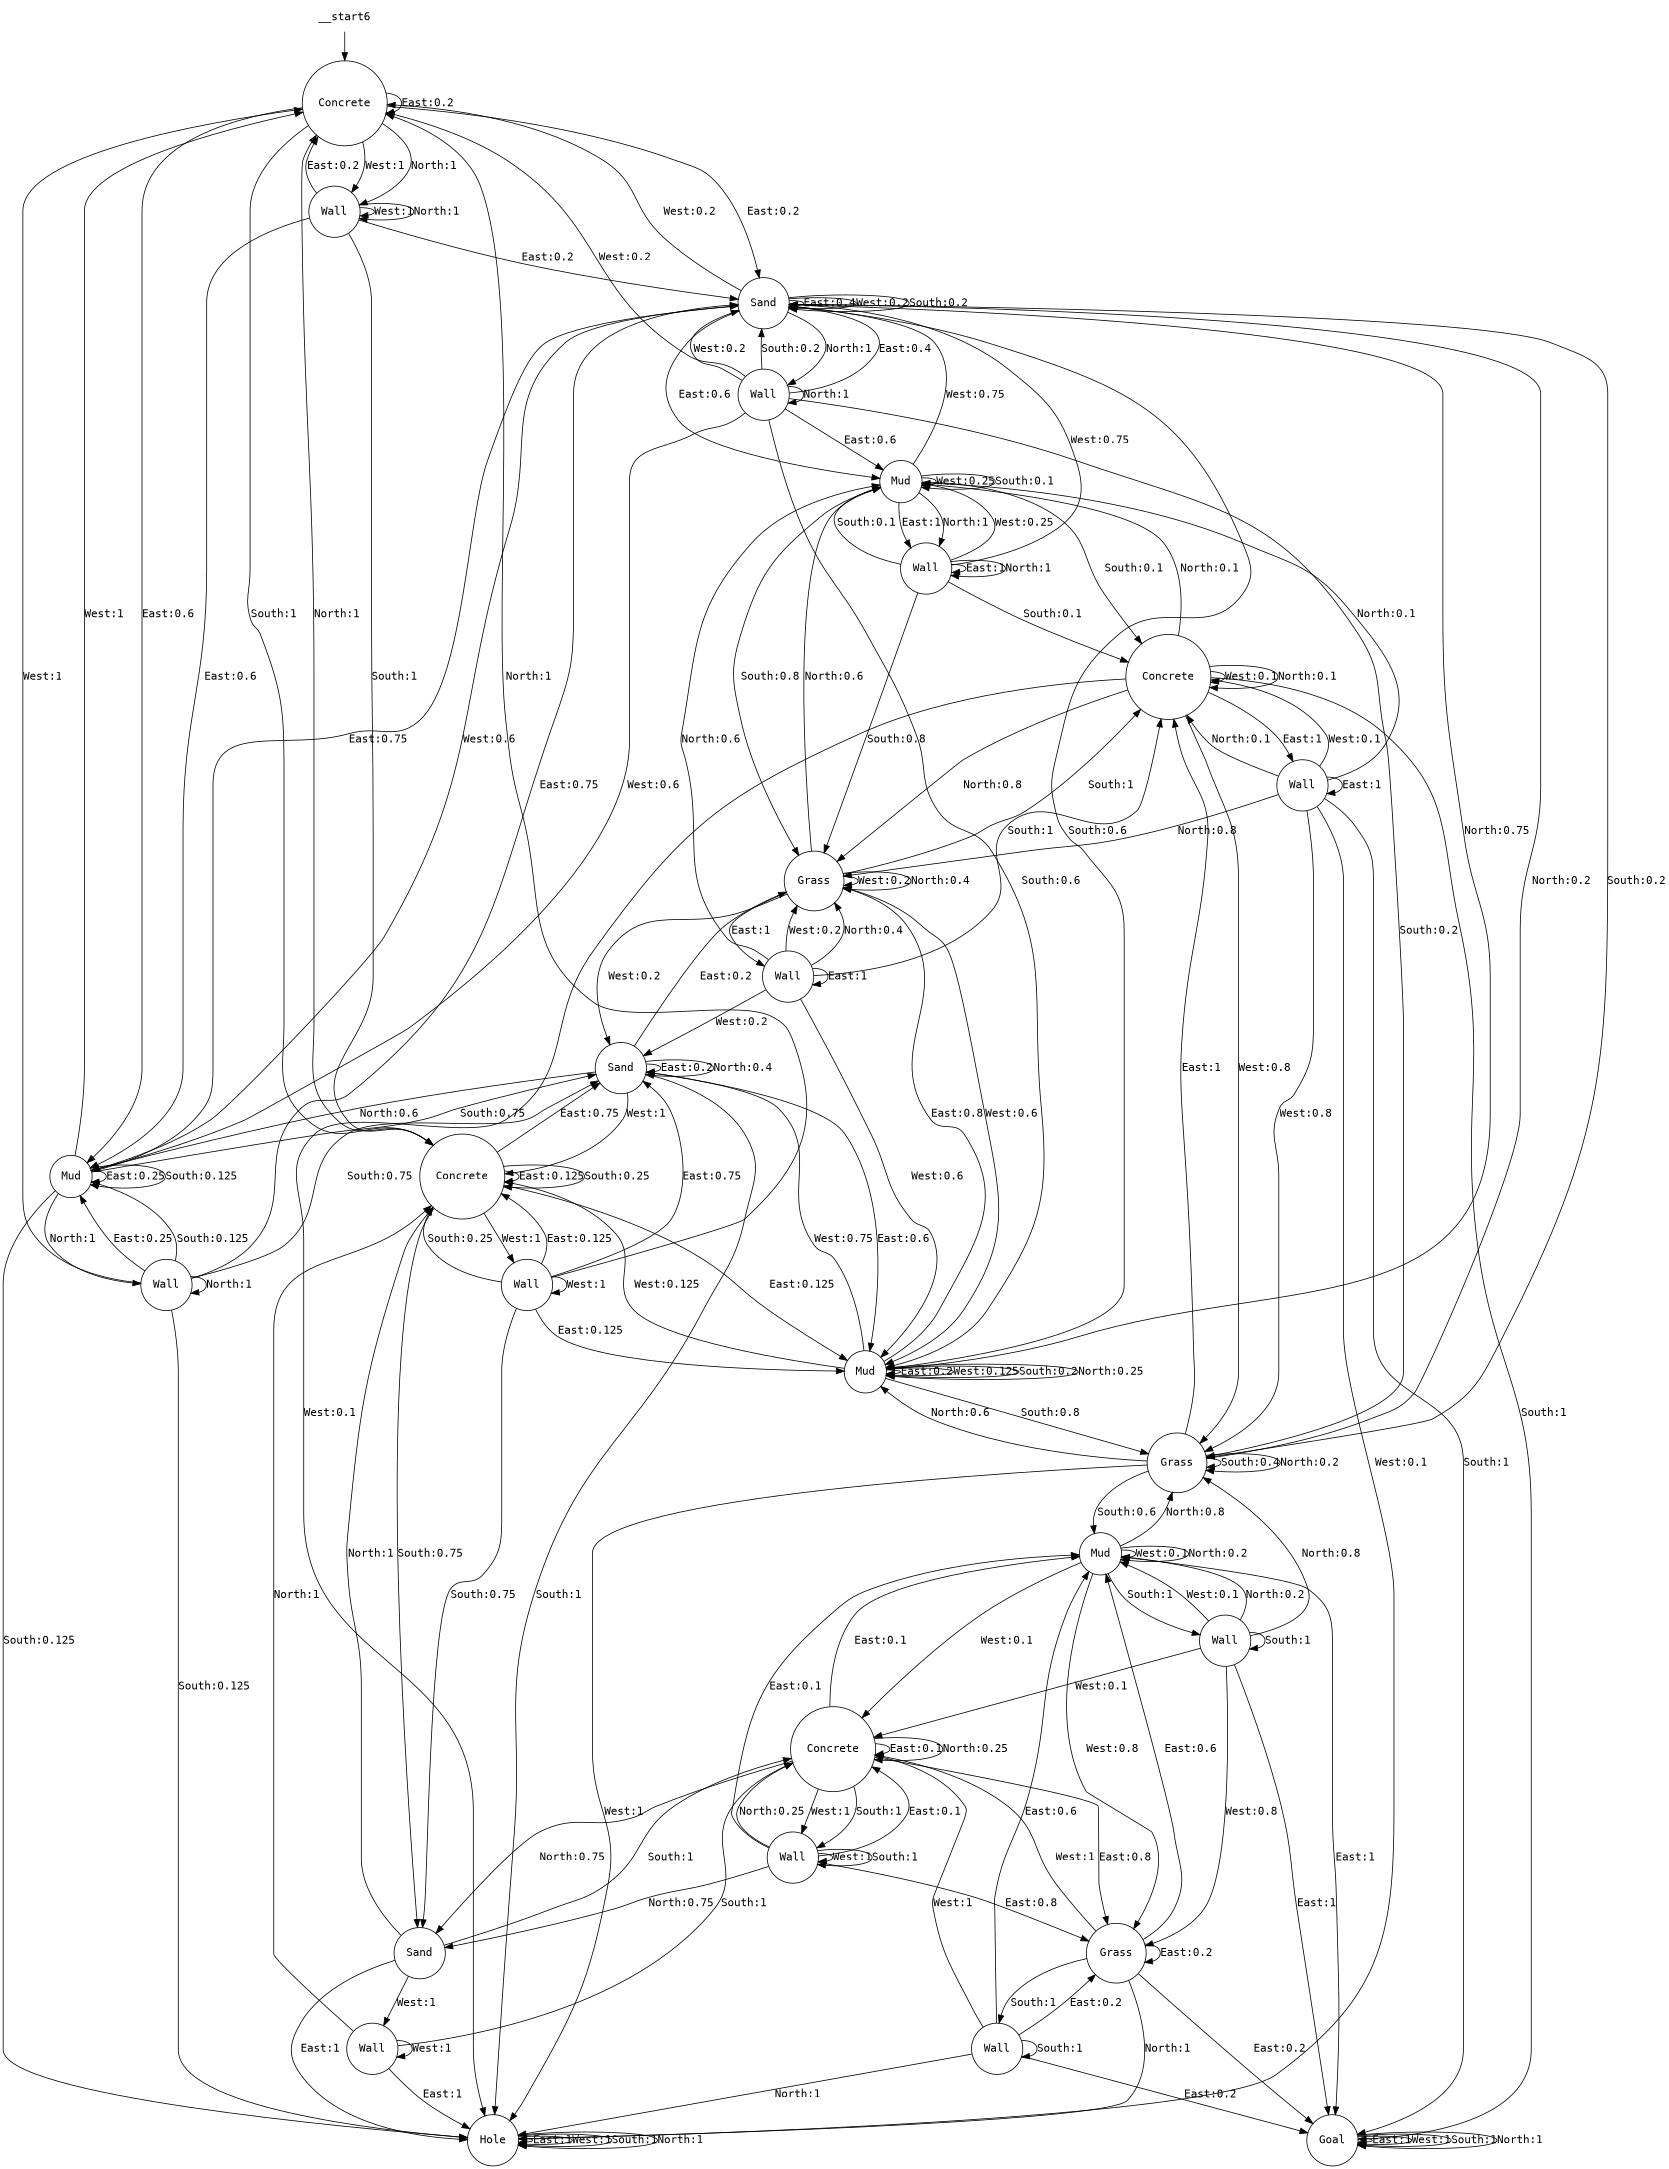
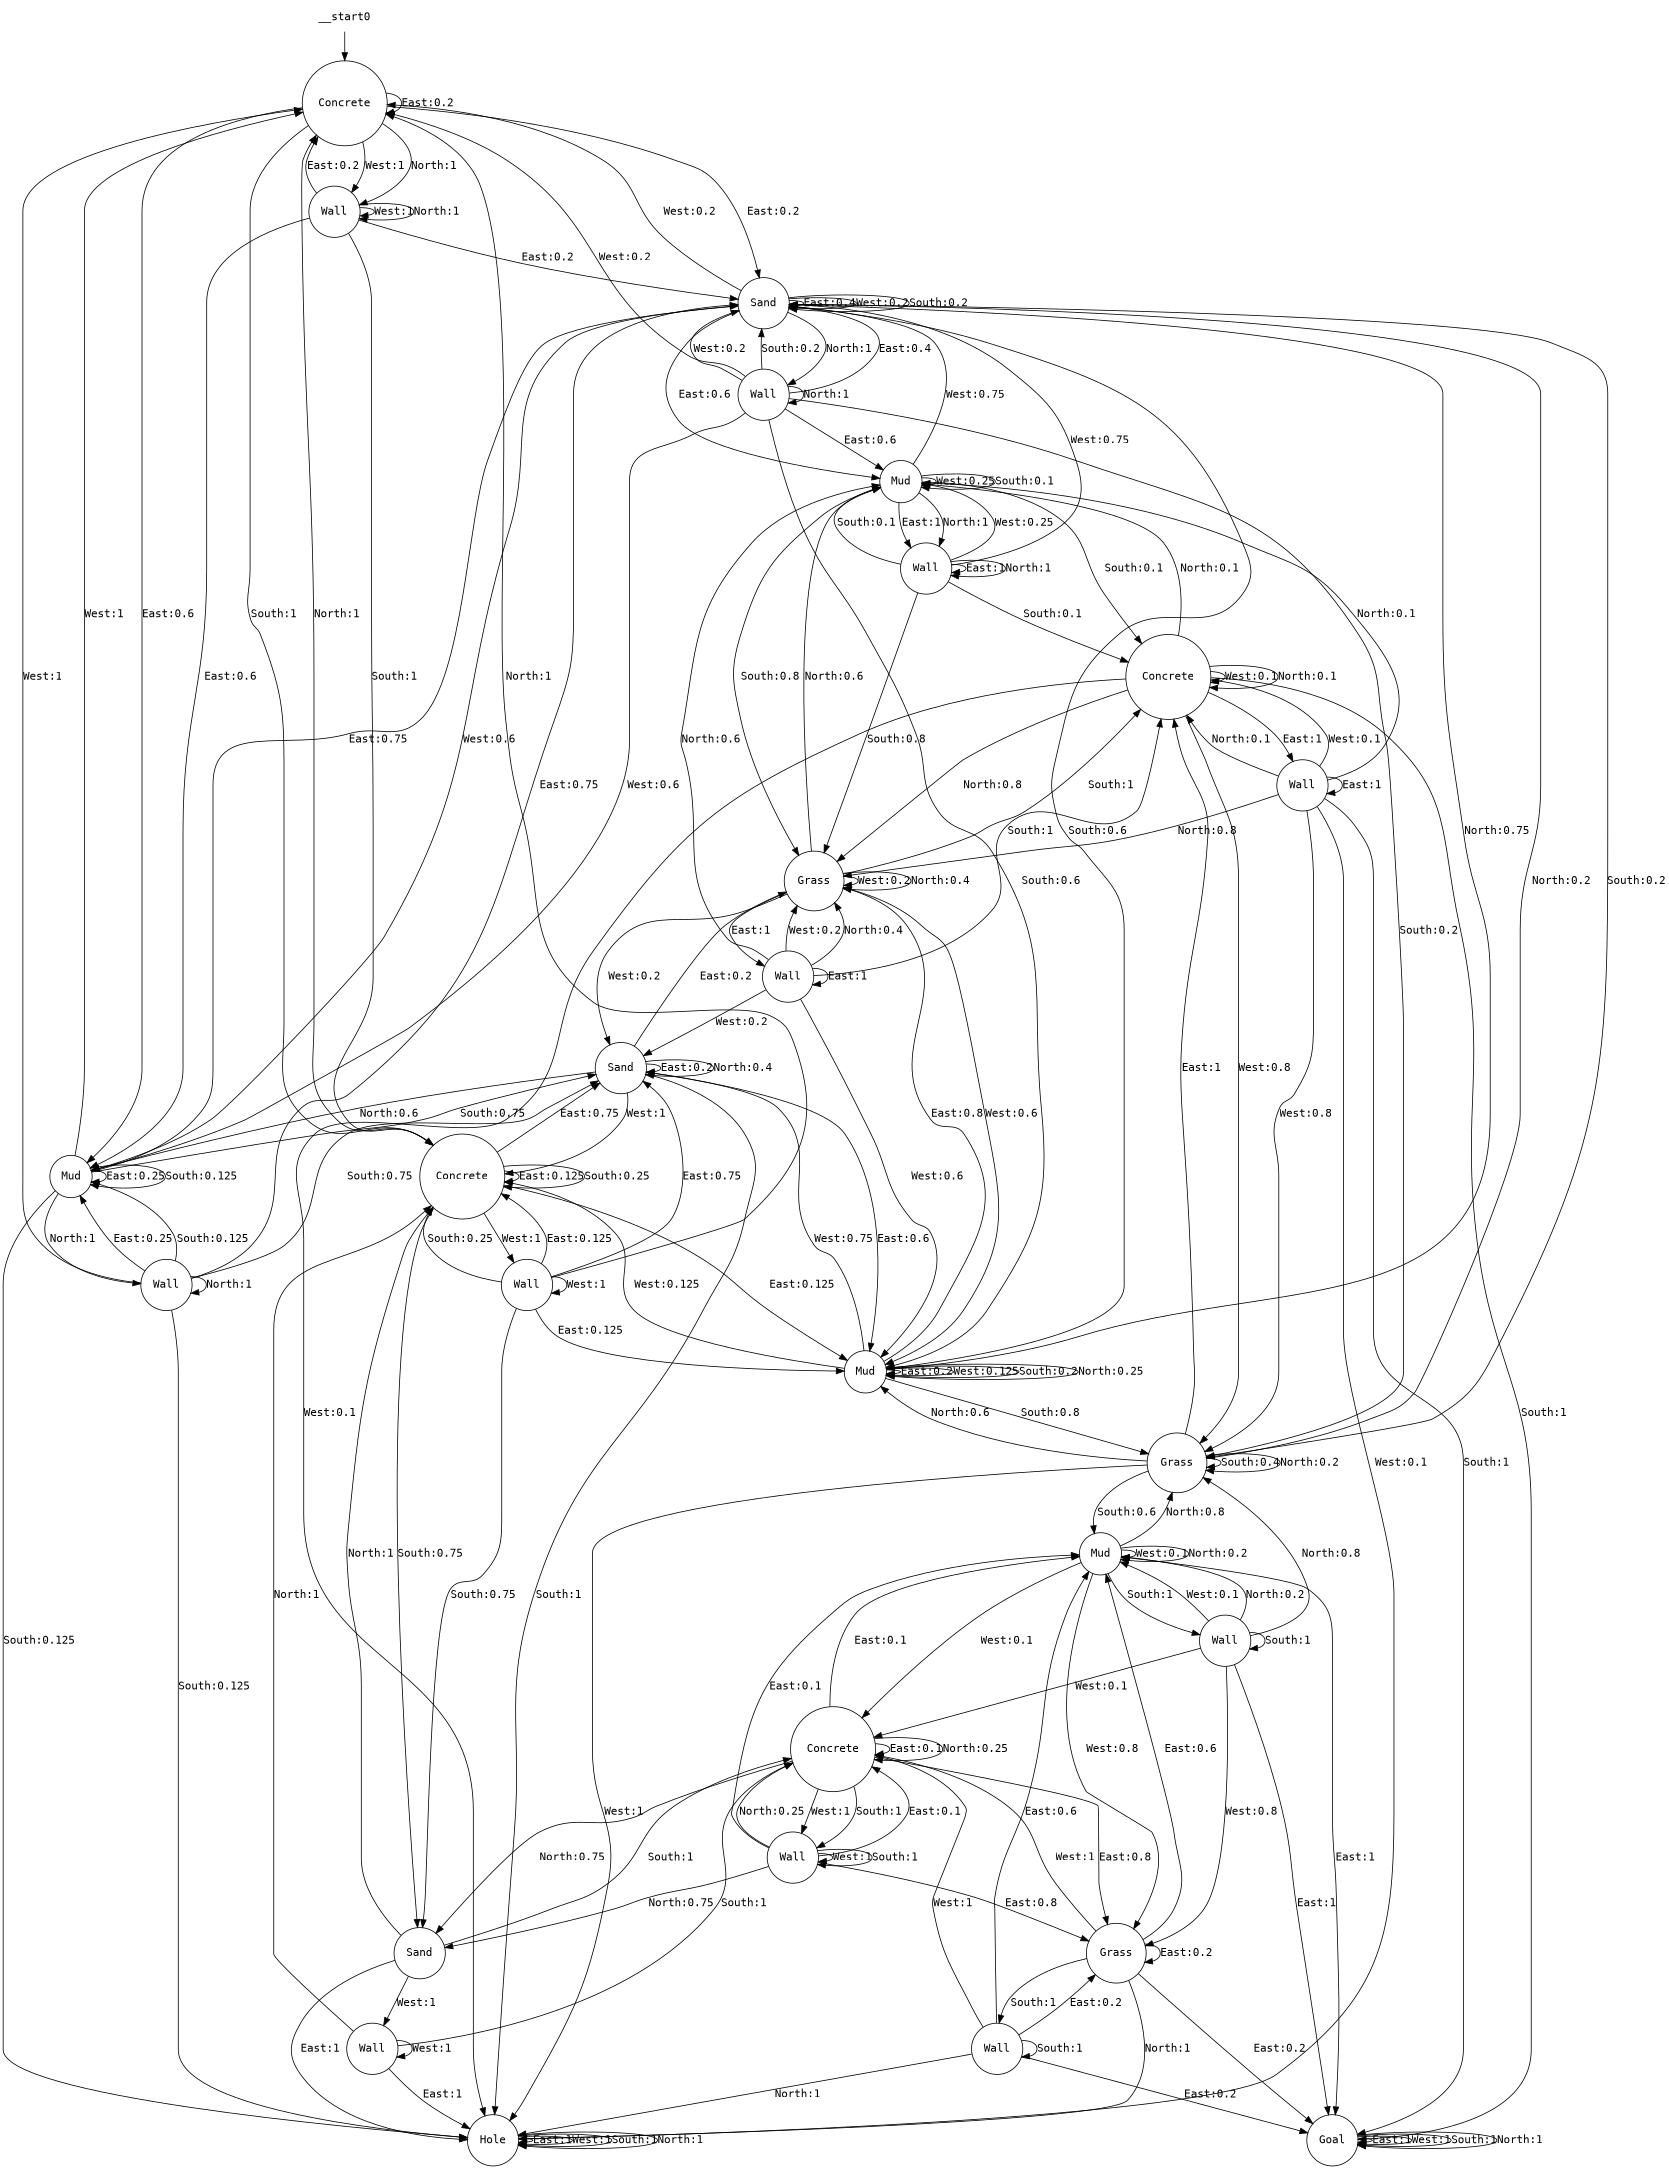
(345, 17) -> (345, 17)
